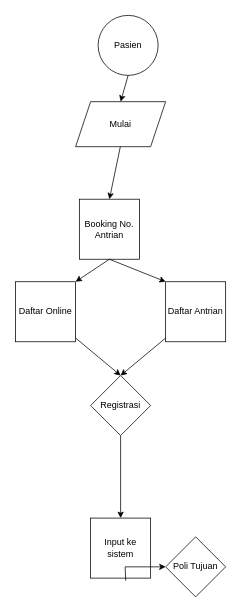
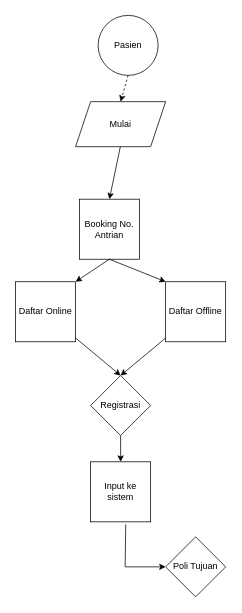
(125, 86) -> (125, 86)
(195, 312) -> (195, 312)
(120, 548) -> (120, 492)
